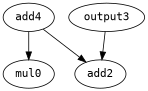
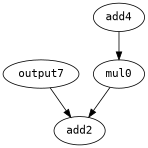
(107, 17) -> (41, 74)
(61, 43) -> (102, 99)
